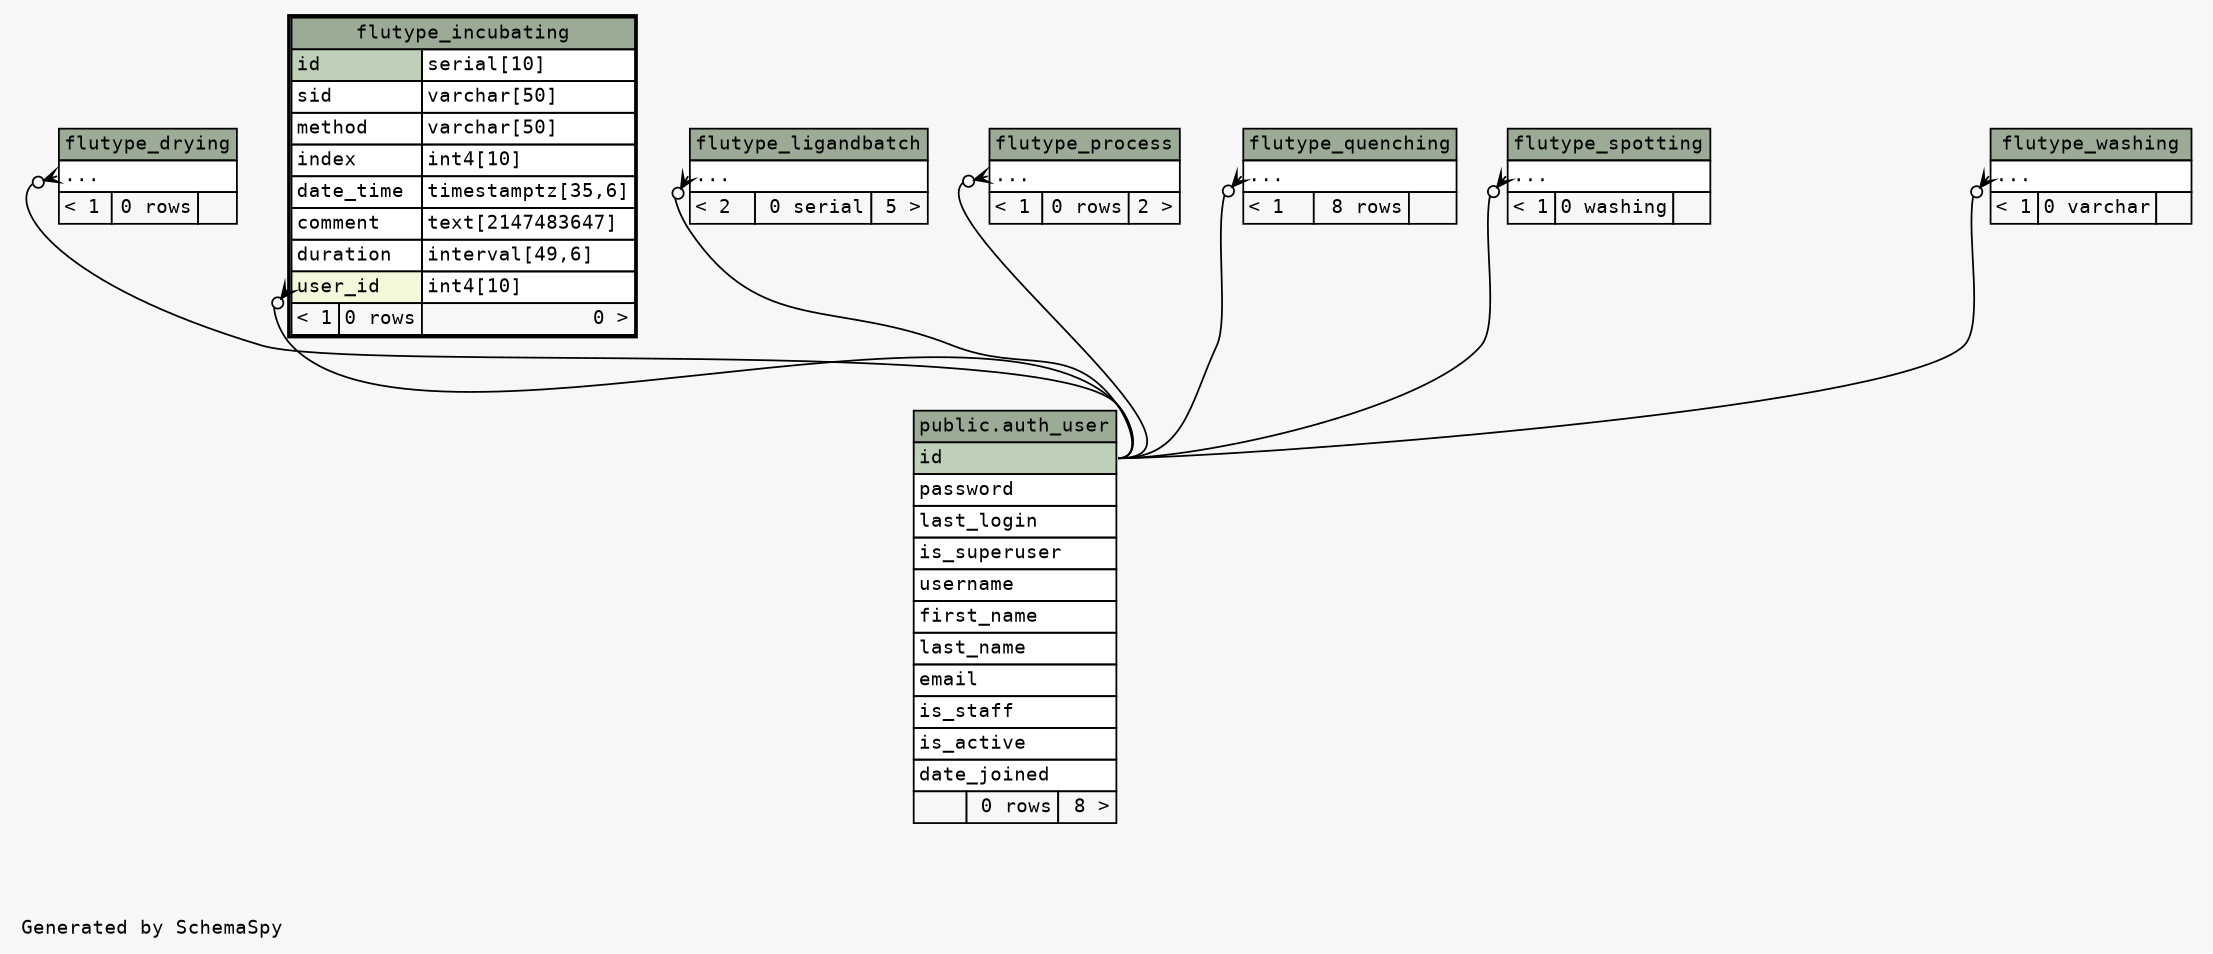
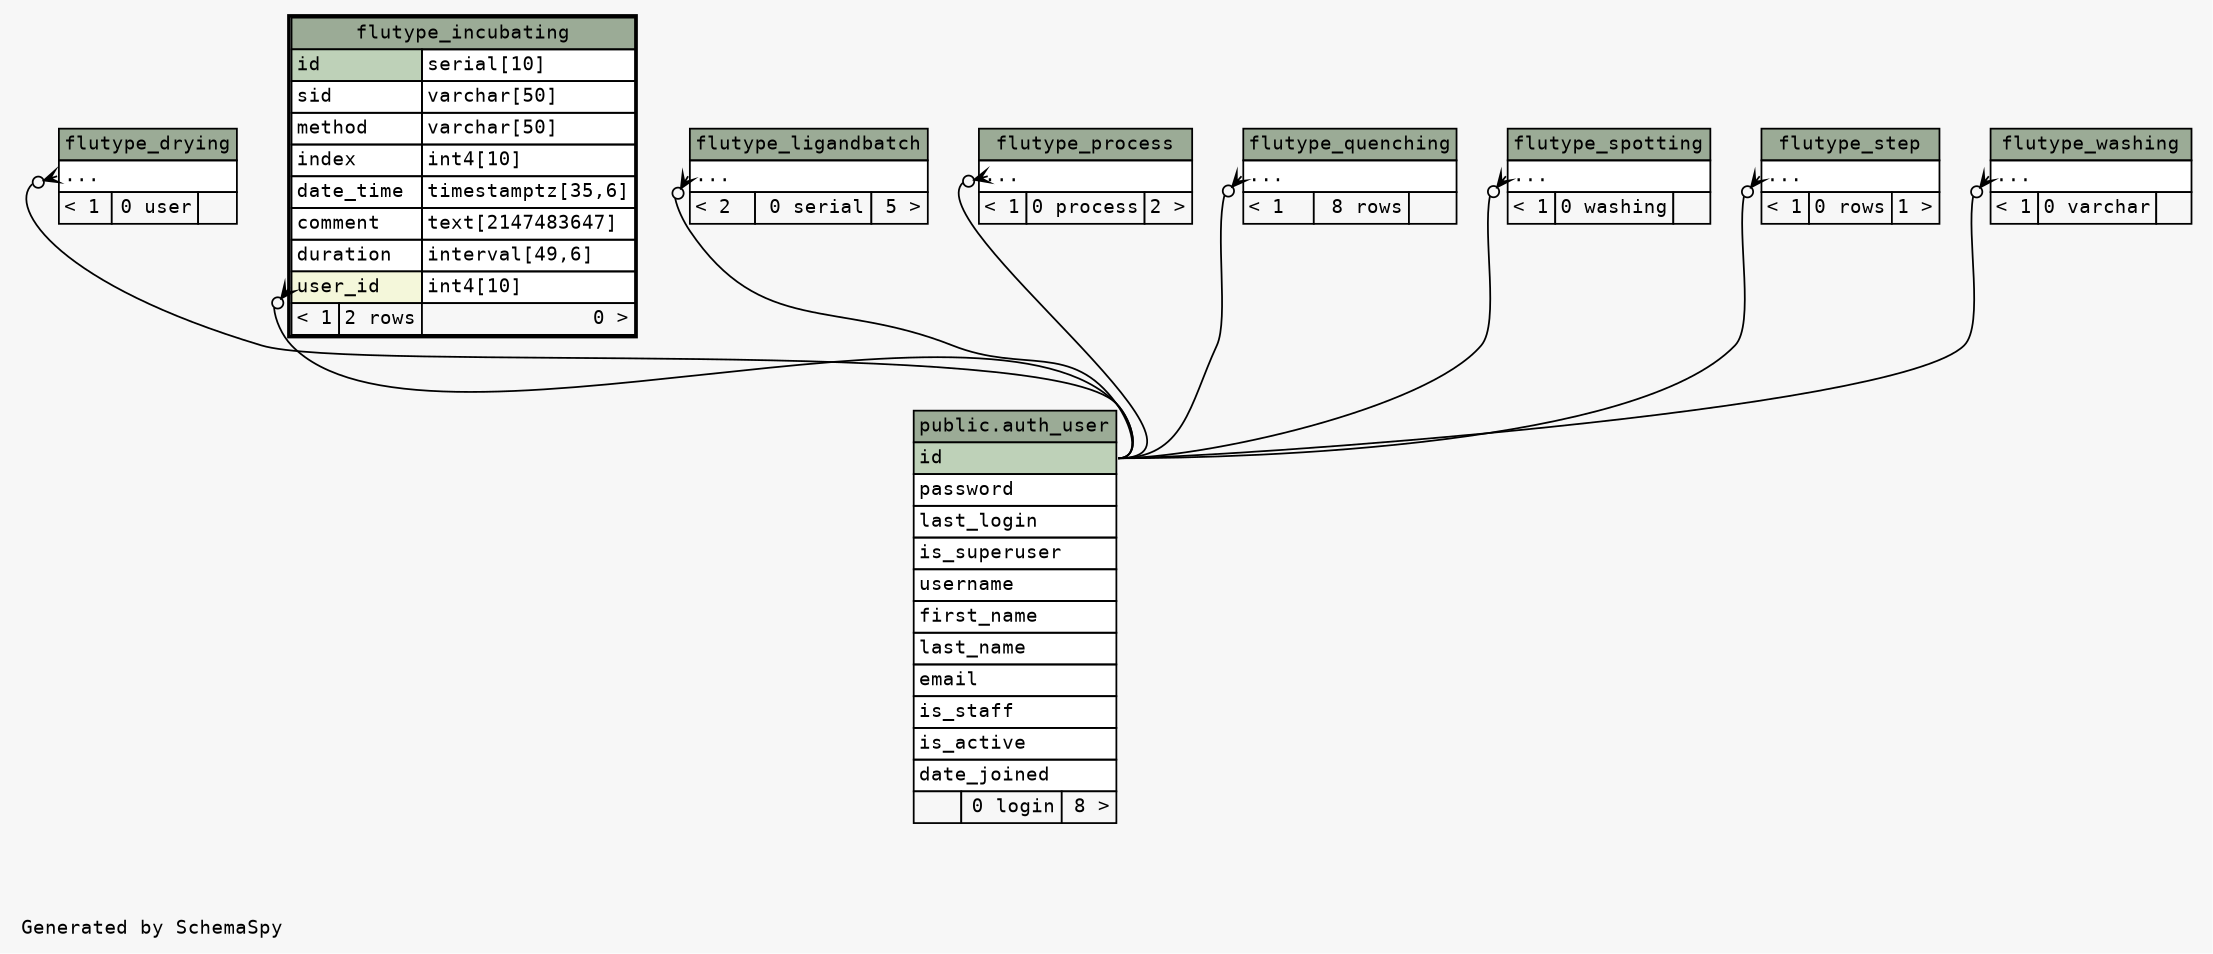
none -> (1850, 176)
(157, 207) -> (157, 207)
(1087, 207) -> (1086, 207)
(381, 318) -> (381, 318)
(1017, 806) -> (1014, 806)
